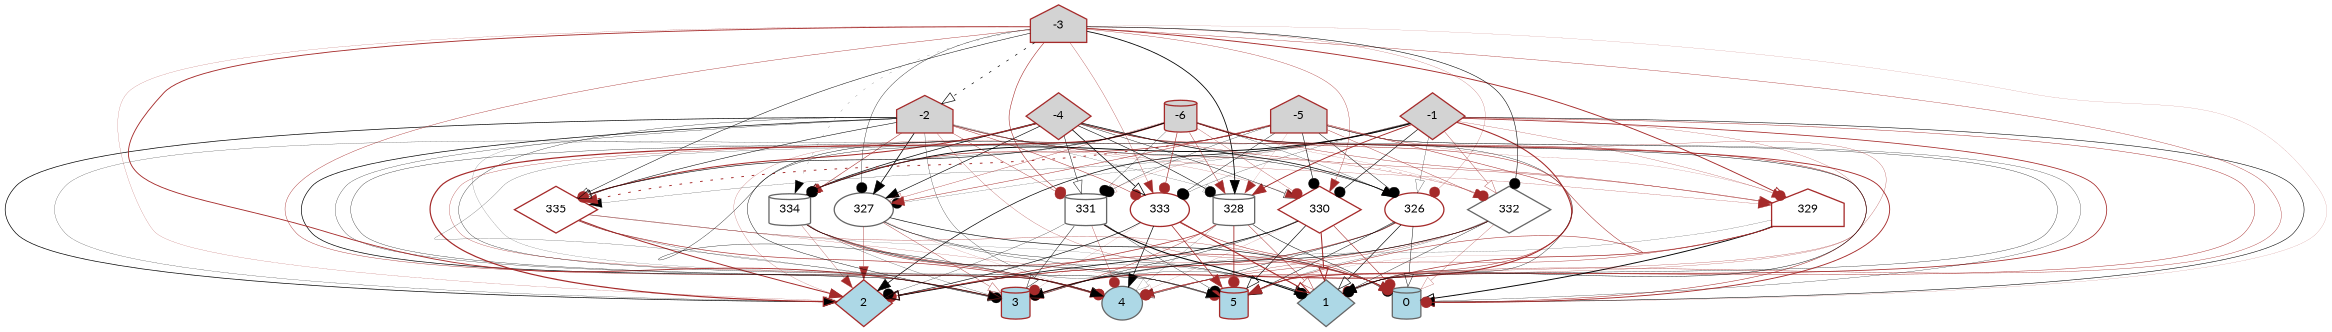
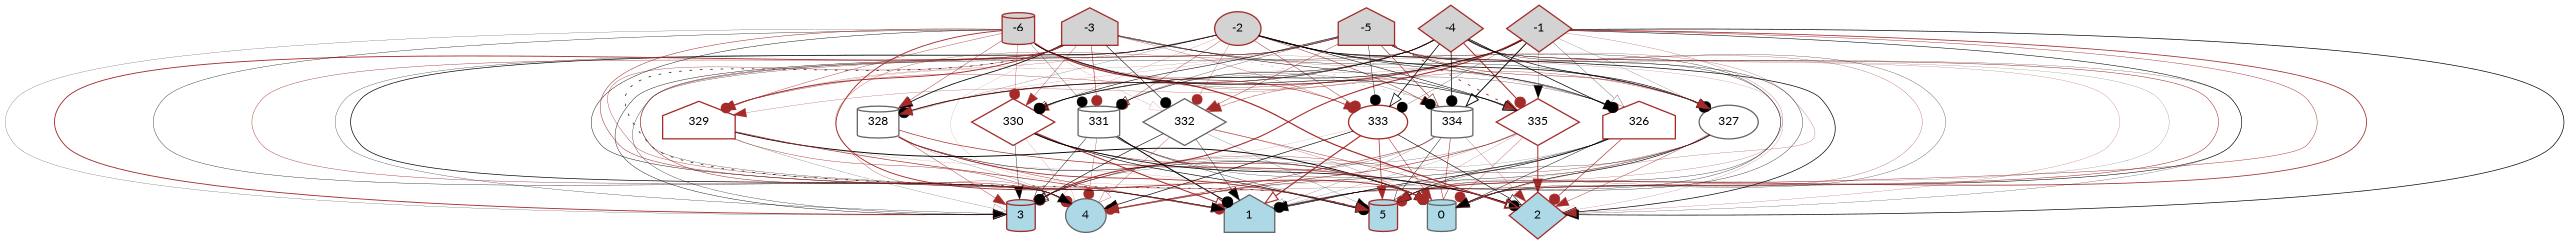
(994, 70) -> (751, 172)
(925, 116) -> (1238, 29)
(1414, 210) -> (1639, 122)
(1326, 303) -> (1250, 216)
